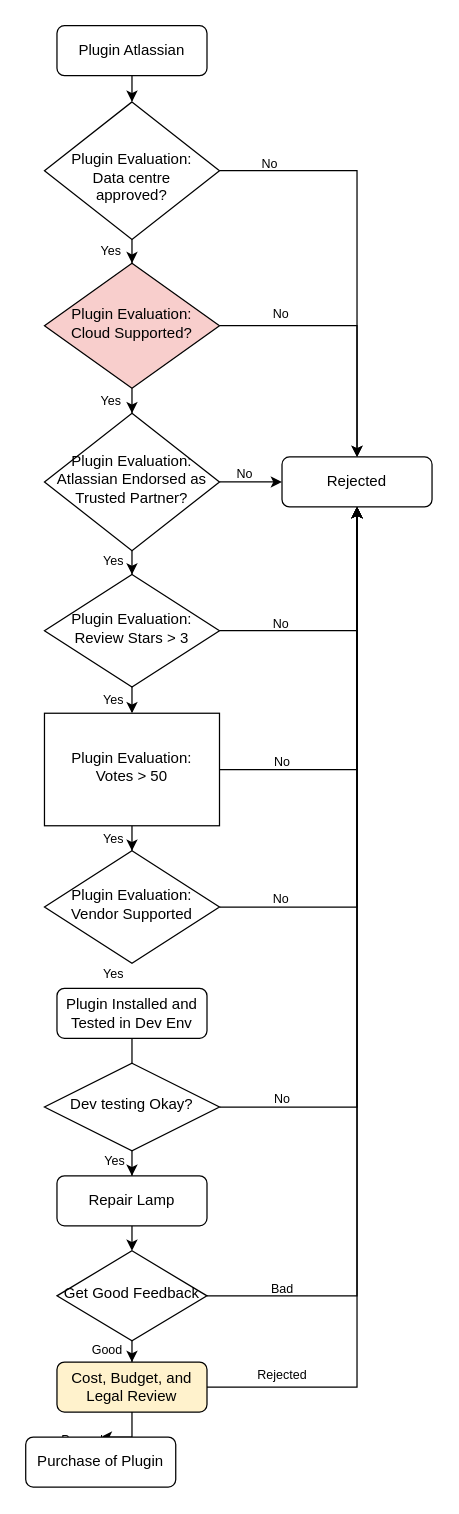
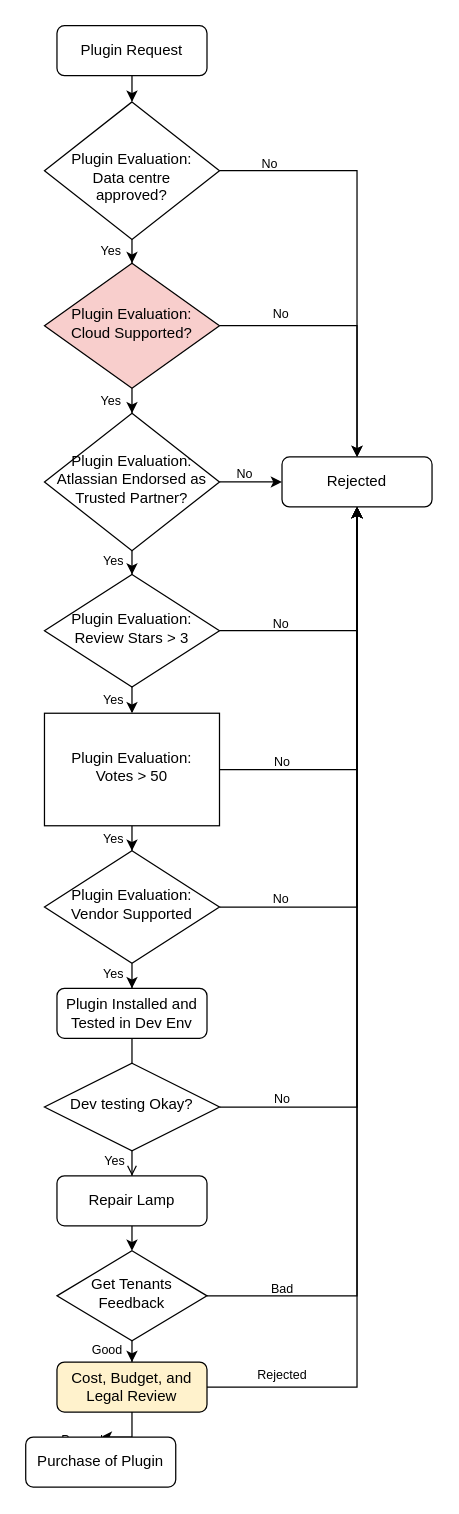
(132, 51) -> (132, 51)
none -> (132, 980)
(132, 1166) -> (132, 1167)
(132, 1293) -> (132, 1293)
